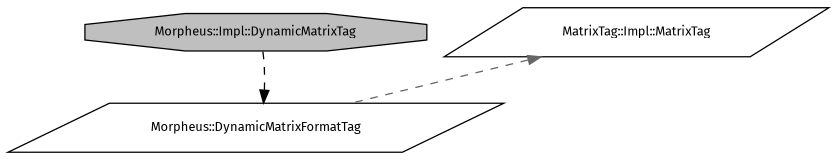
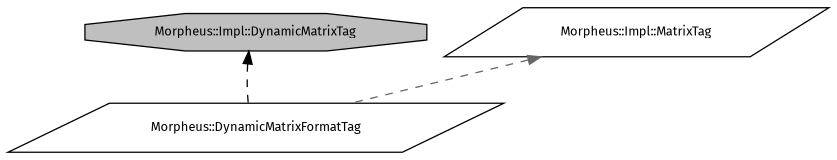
(637, 32) -> (637, 32)
(264, 71) -> (247, 84)
